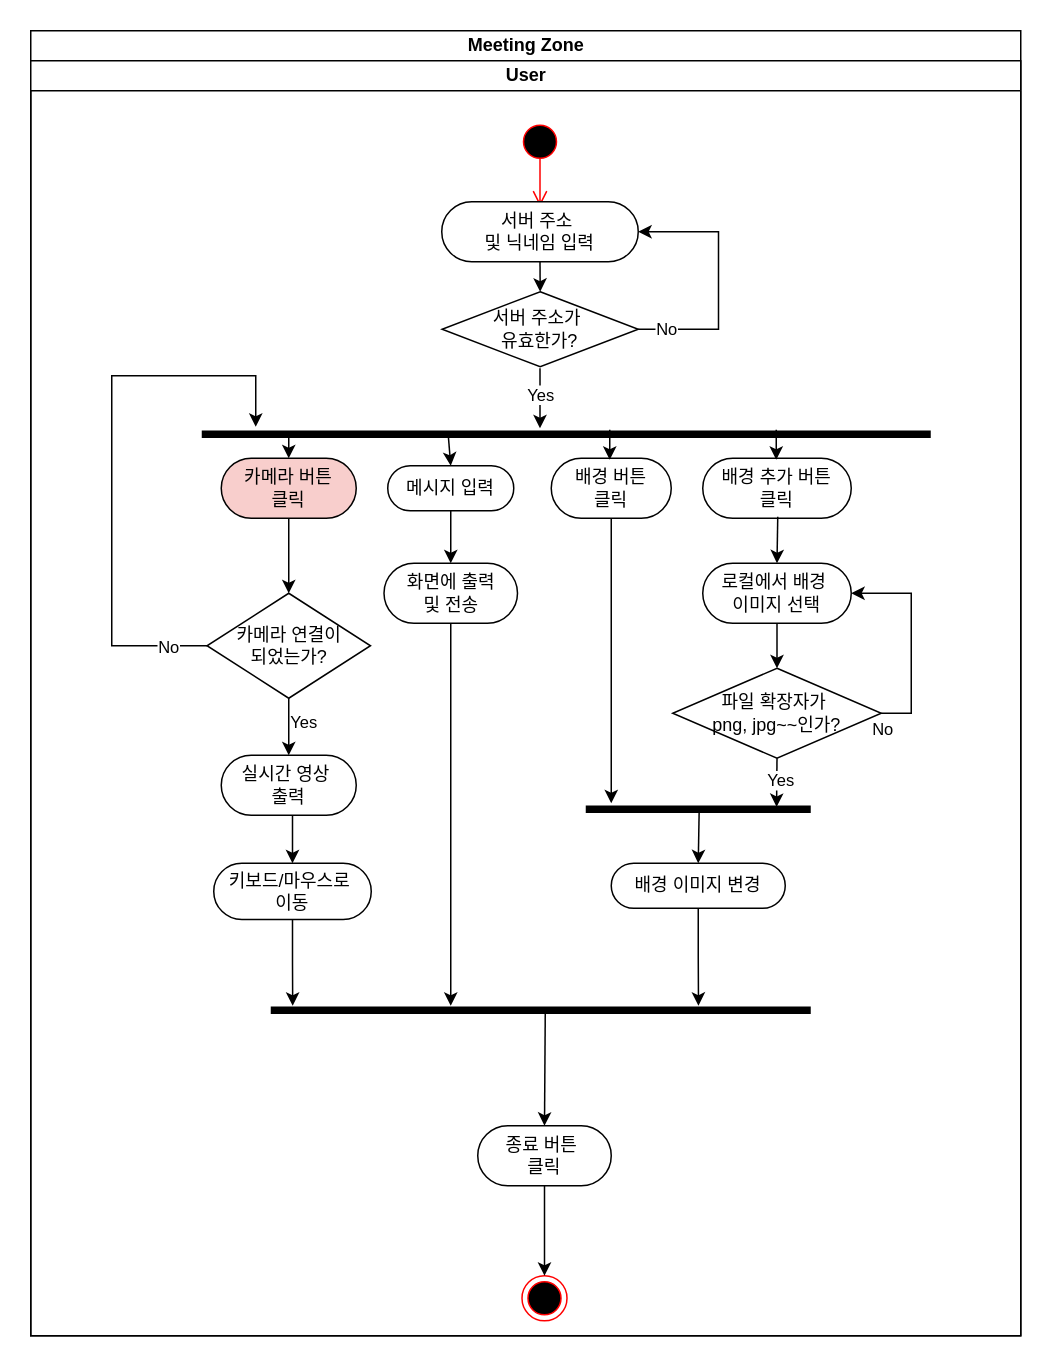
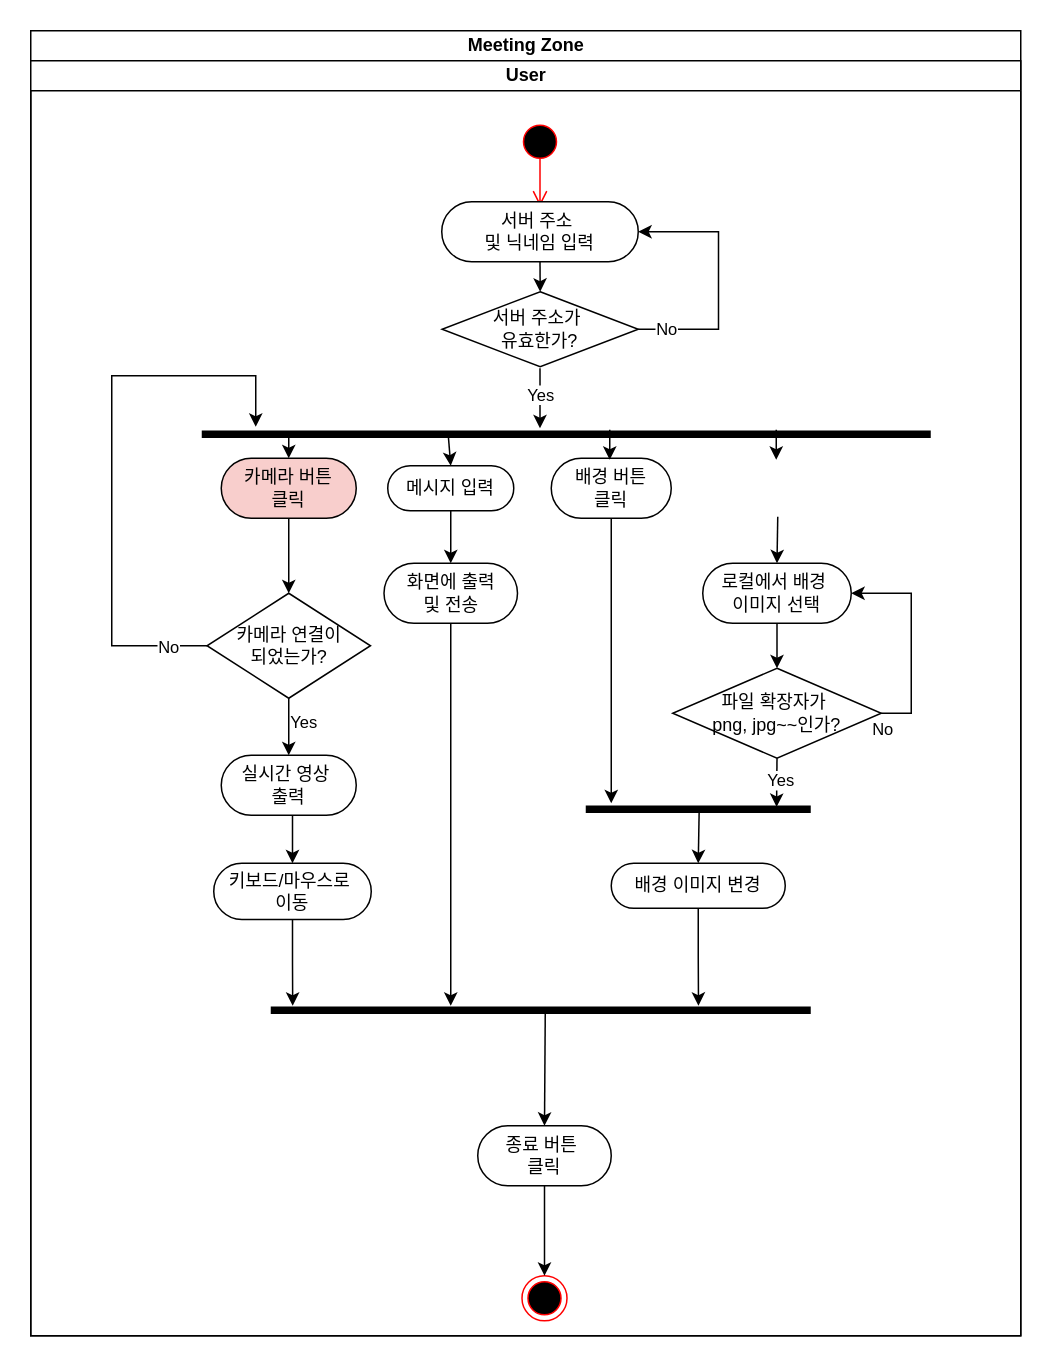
(777, 488) -> none
